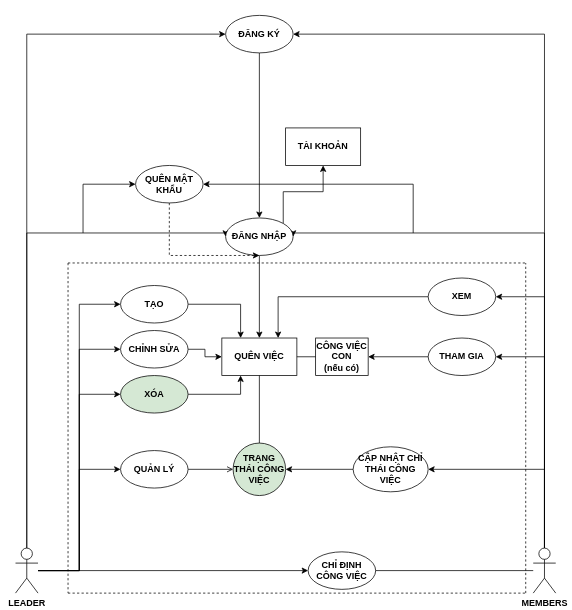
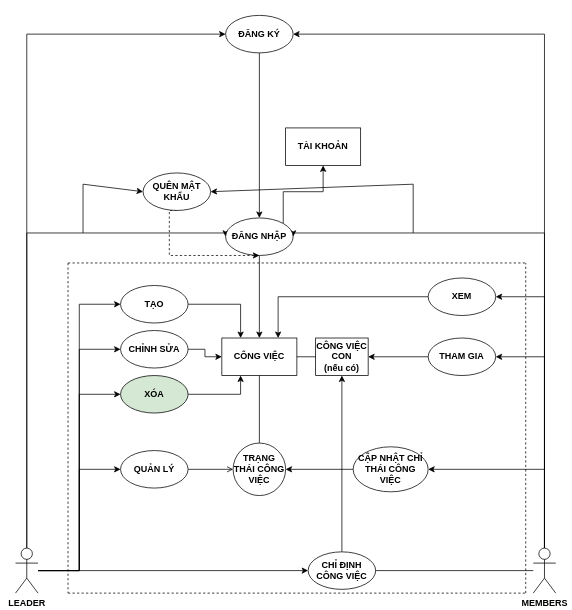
(169, 184) -> (177, 192)
(259, 357) -> (259, 357)
none -> (342, 382)
(259, 469) -> (259, 469)
